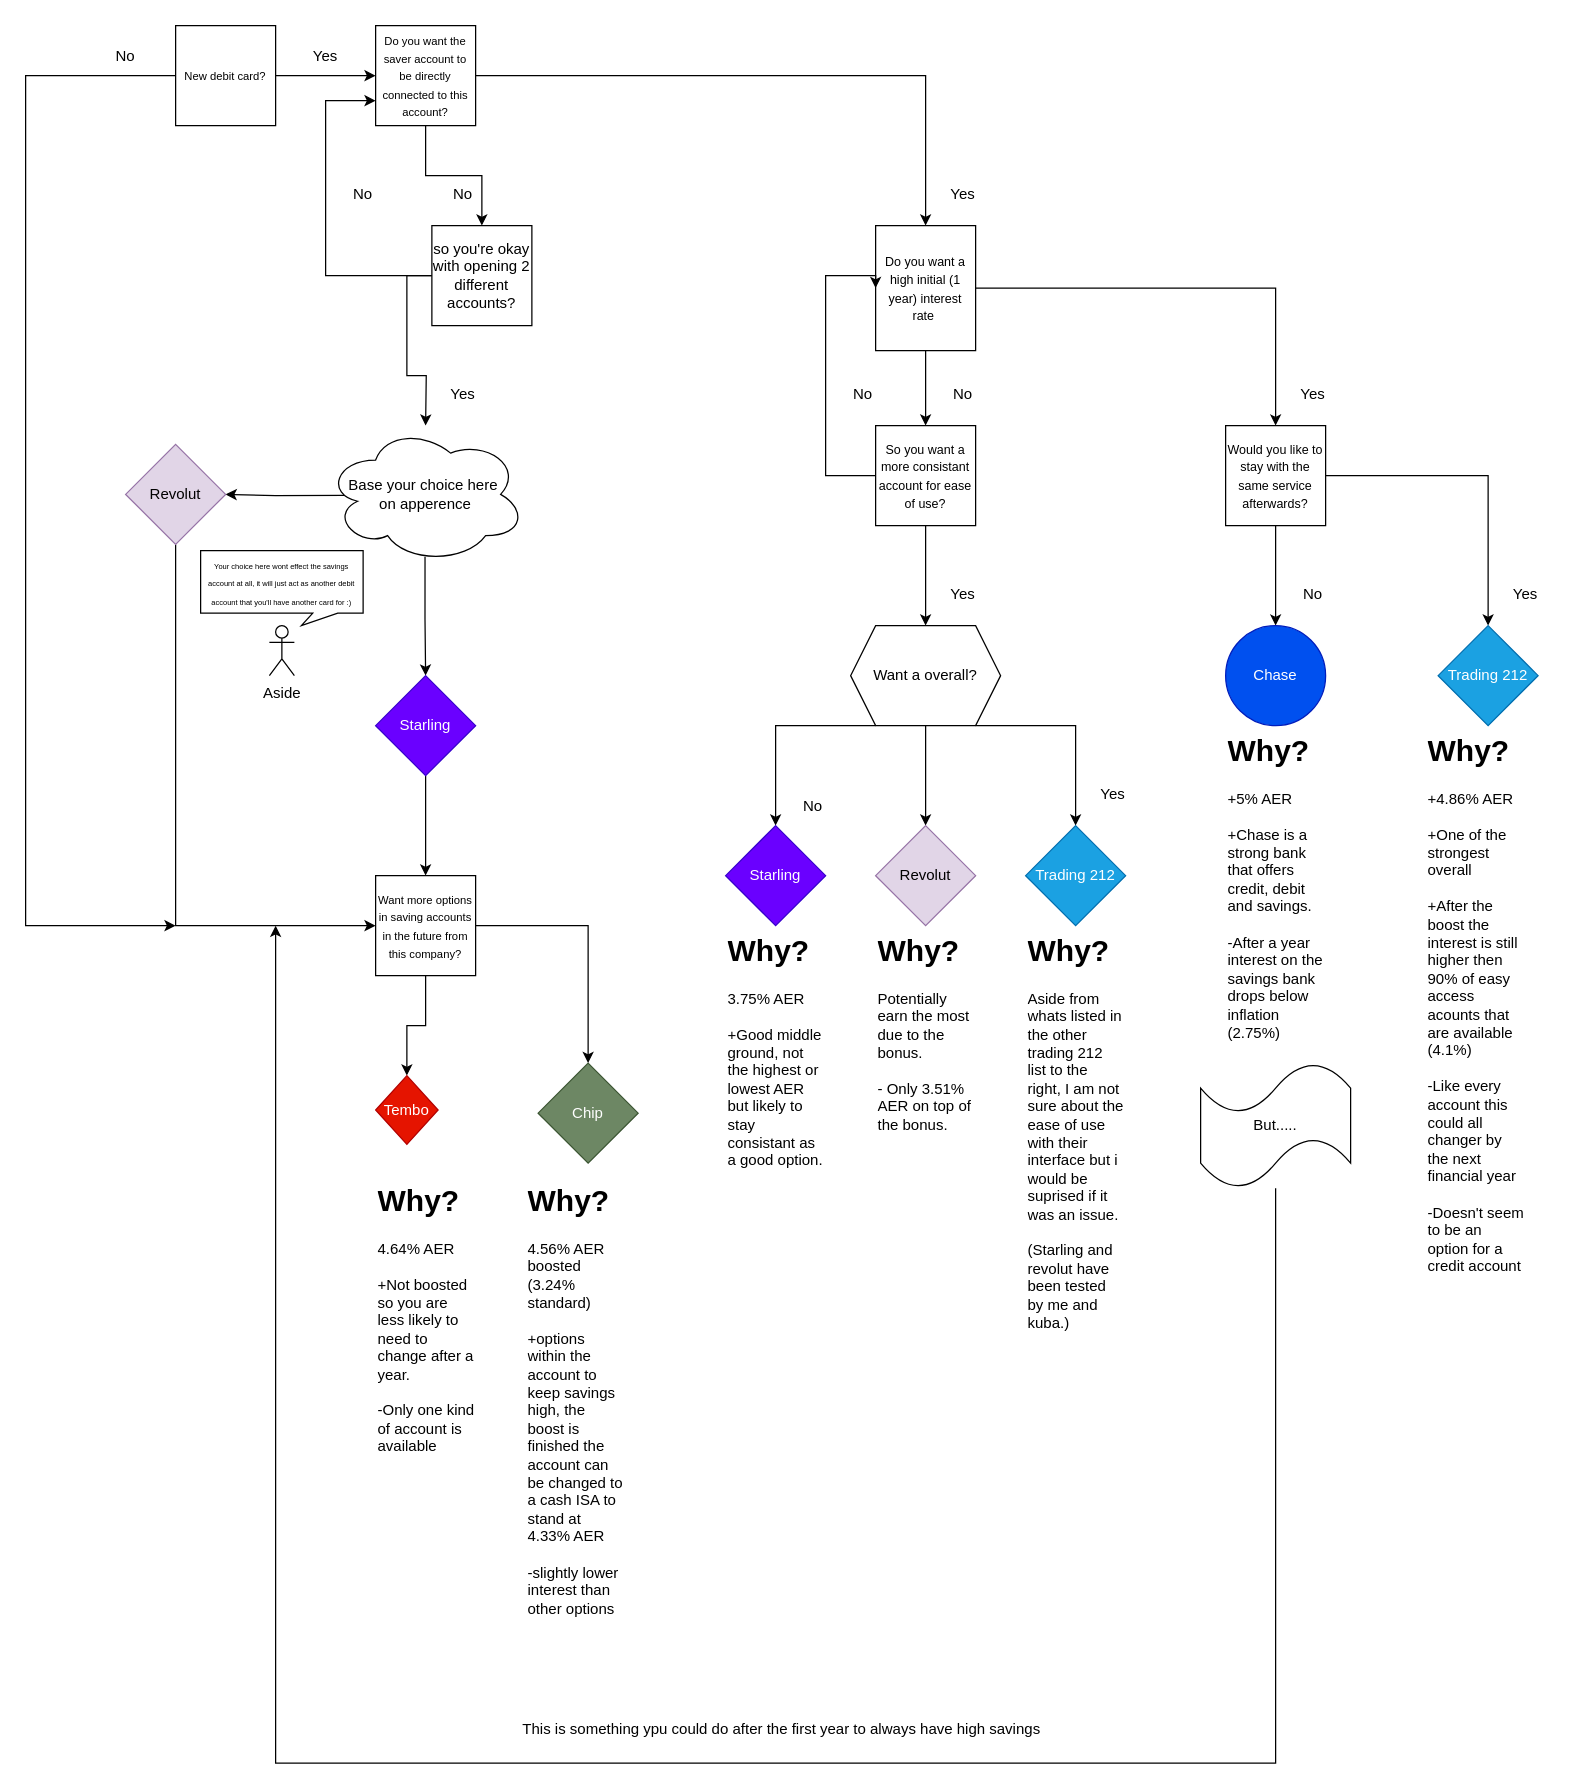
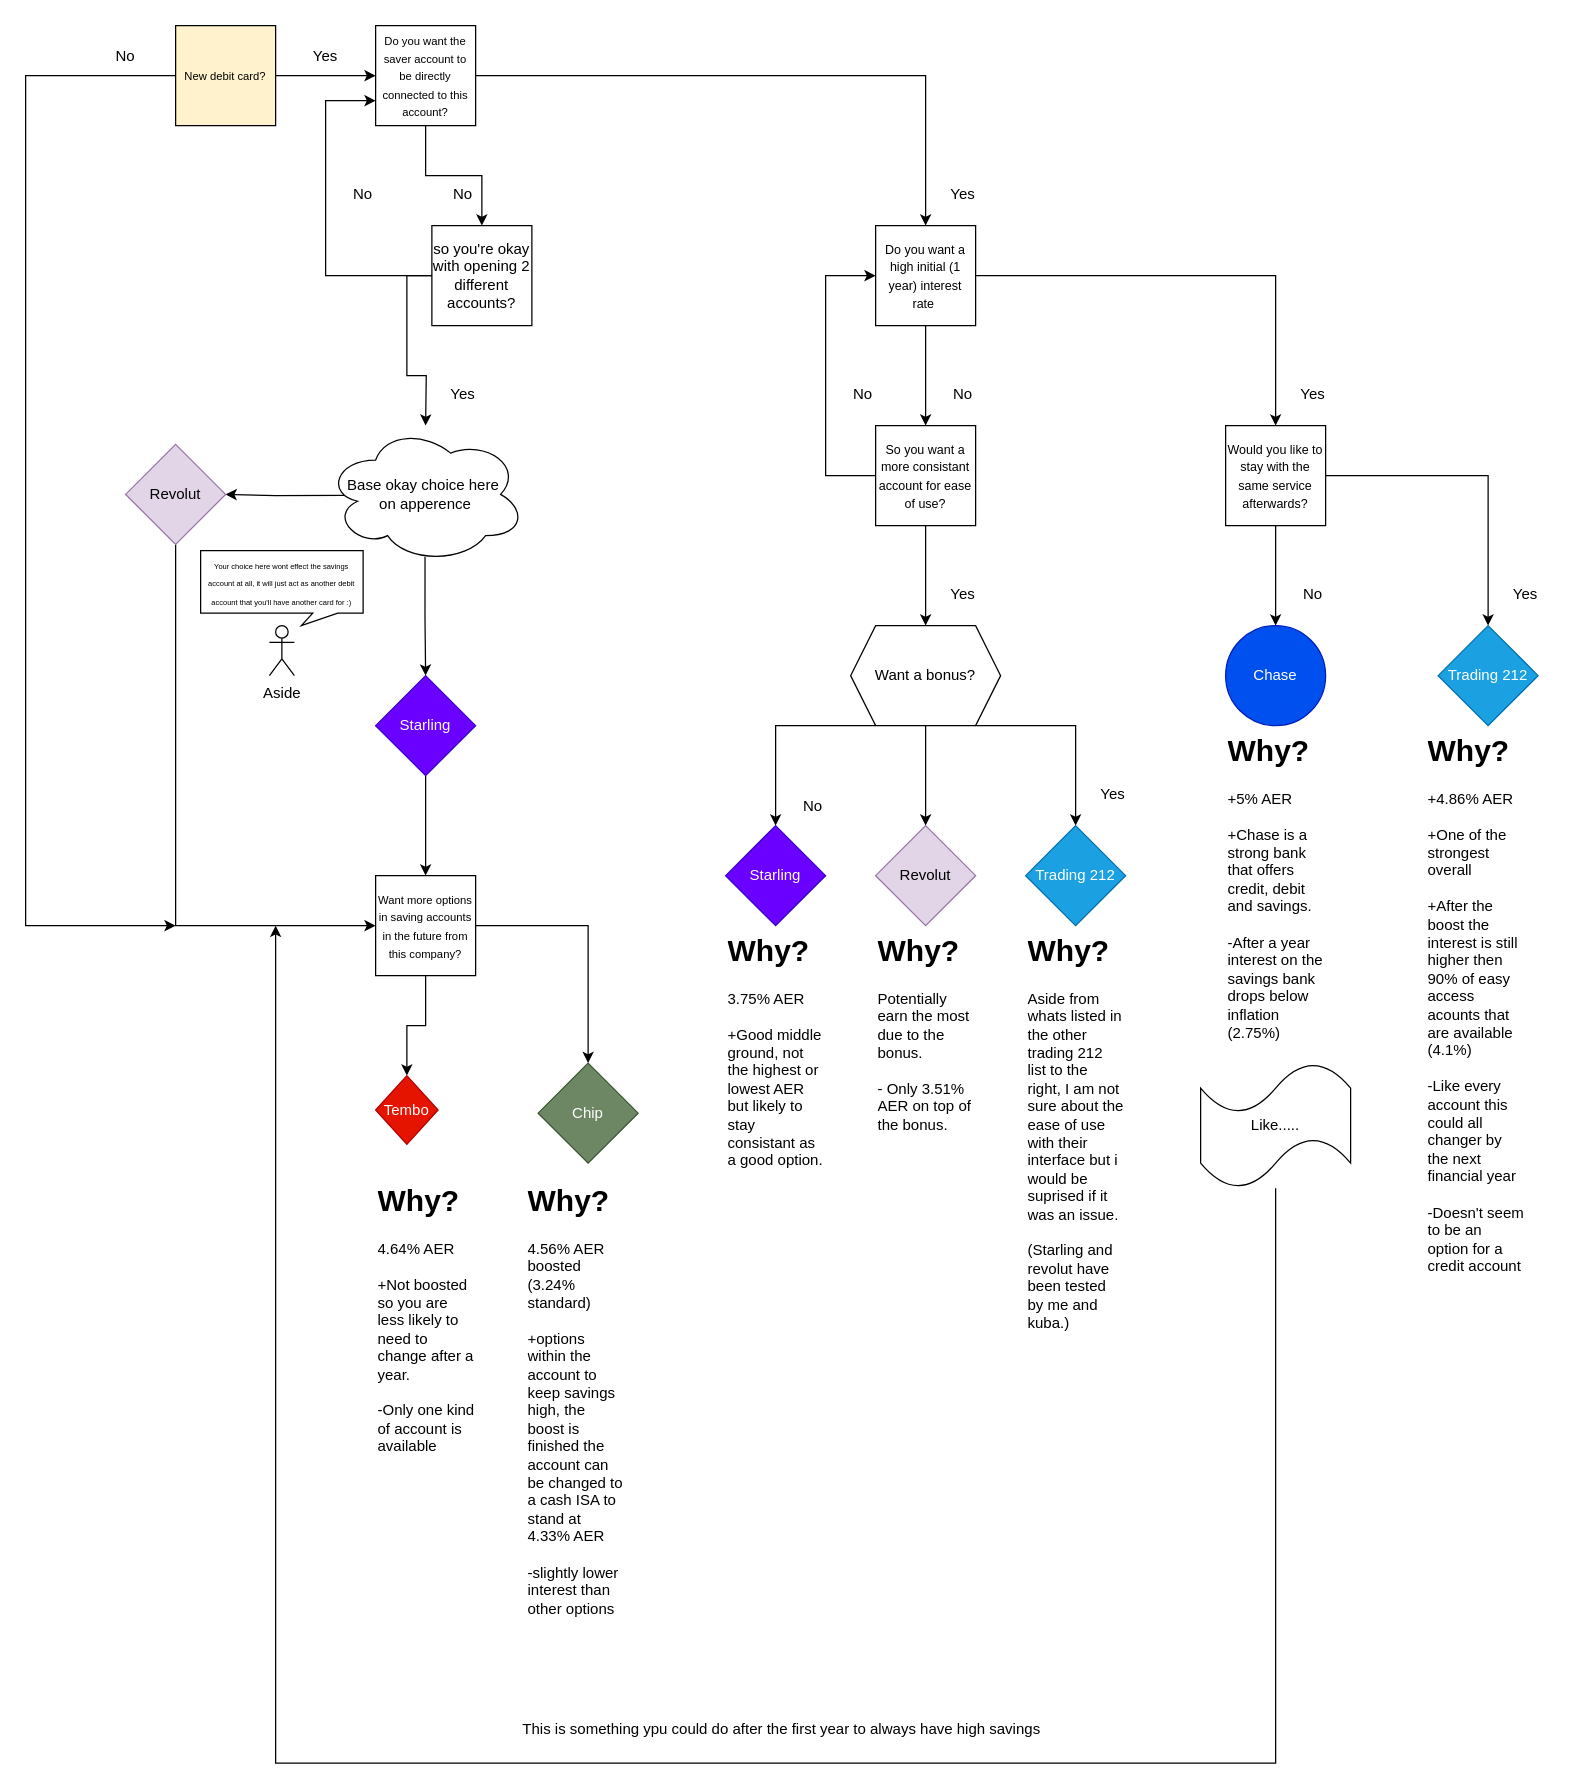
(226, 76) -> (226, 76)
(926, 288) -> (926, 276)
(426, 494) -> (426, 494)
(926, 676) -> (926, 676)
(1276, 1126) -> (1276, 1126)
